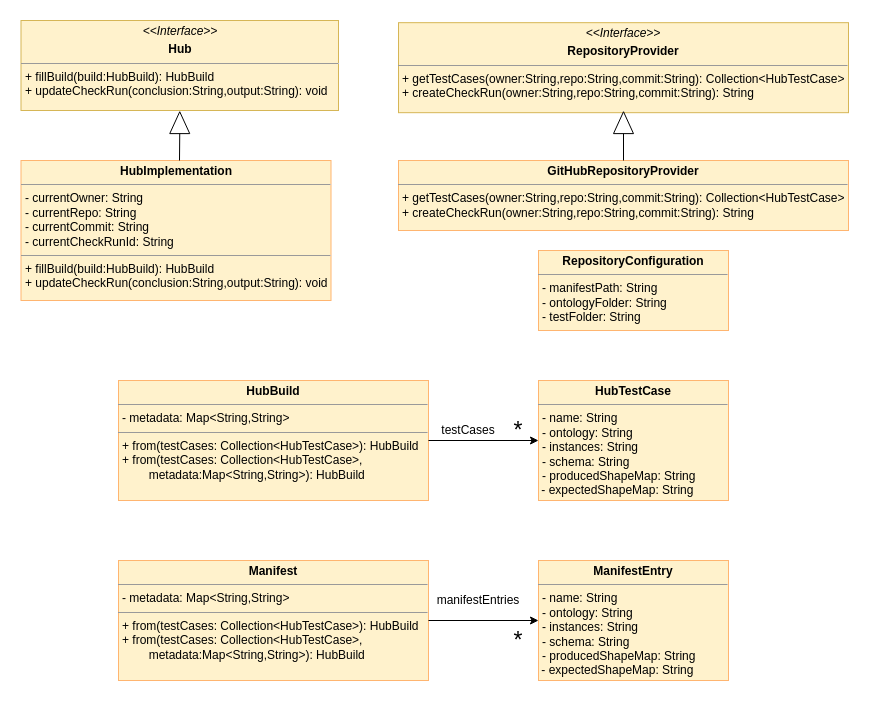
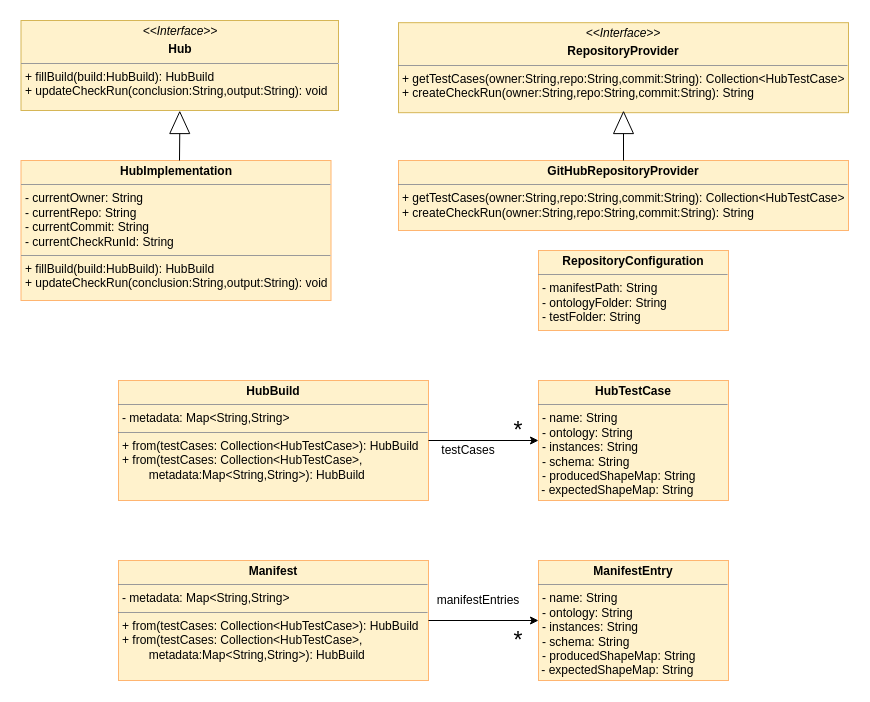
(469, 431) -> (469, 451)
